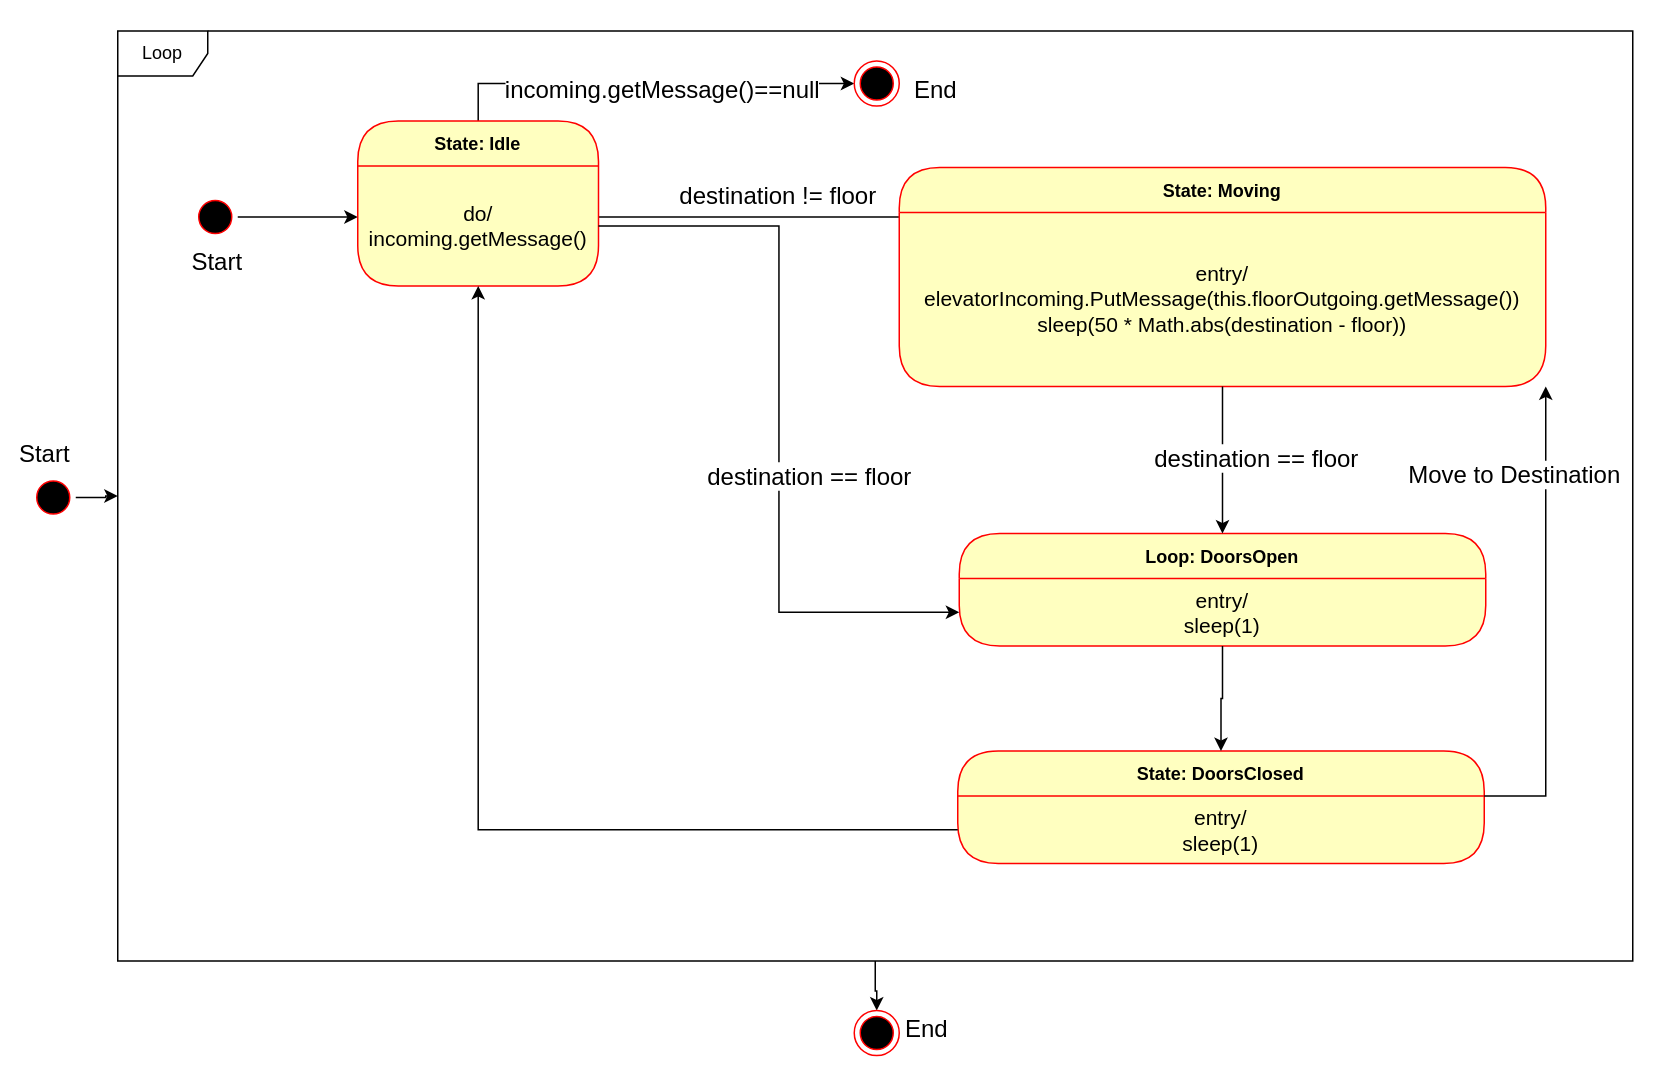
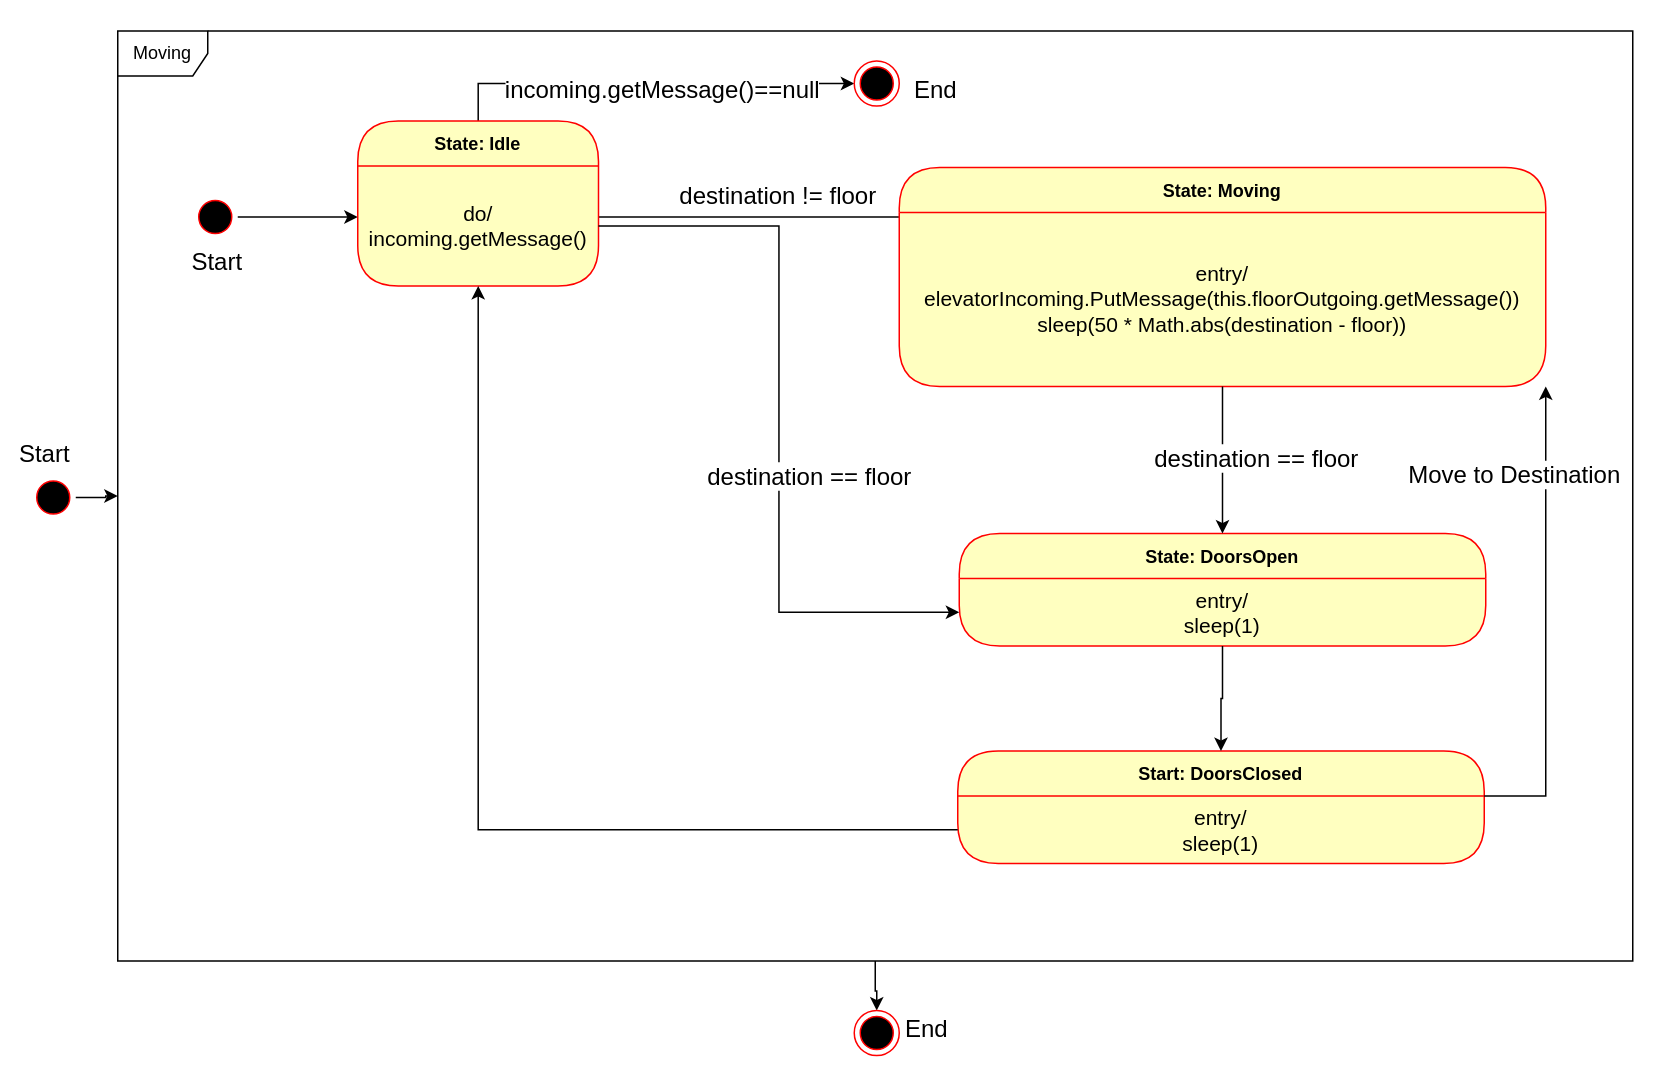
(163, 53) -> (163, 53)
(1222, 557) -> (1222, 557)
(1220, 774) -> (1220, 774)
